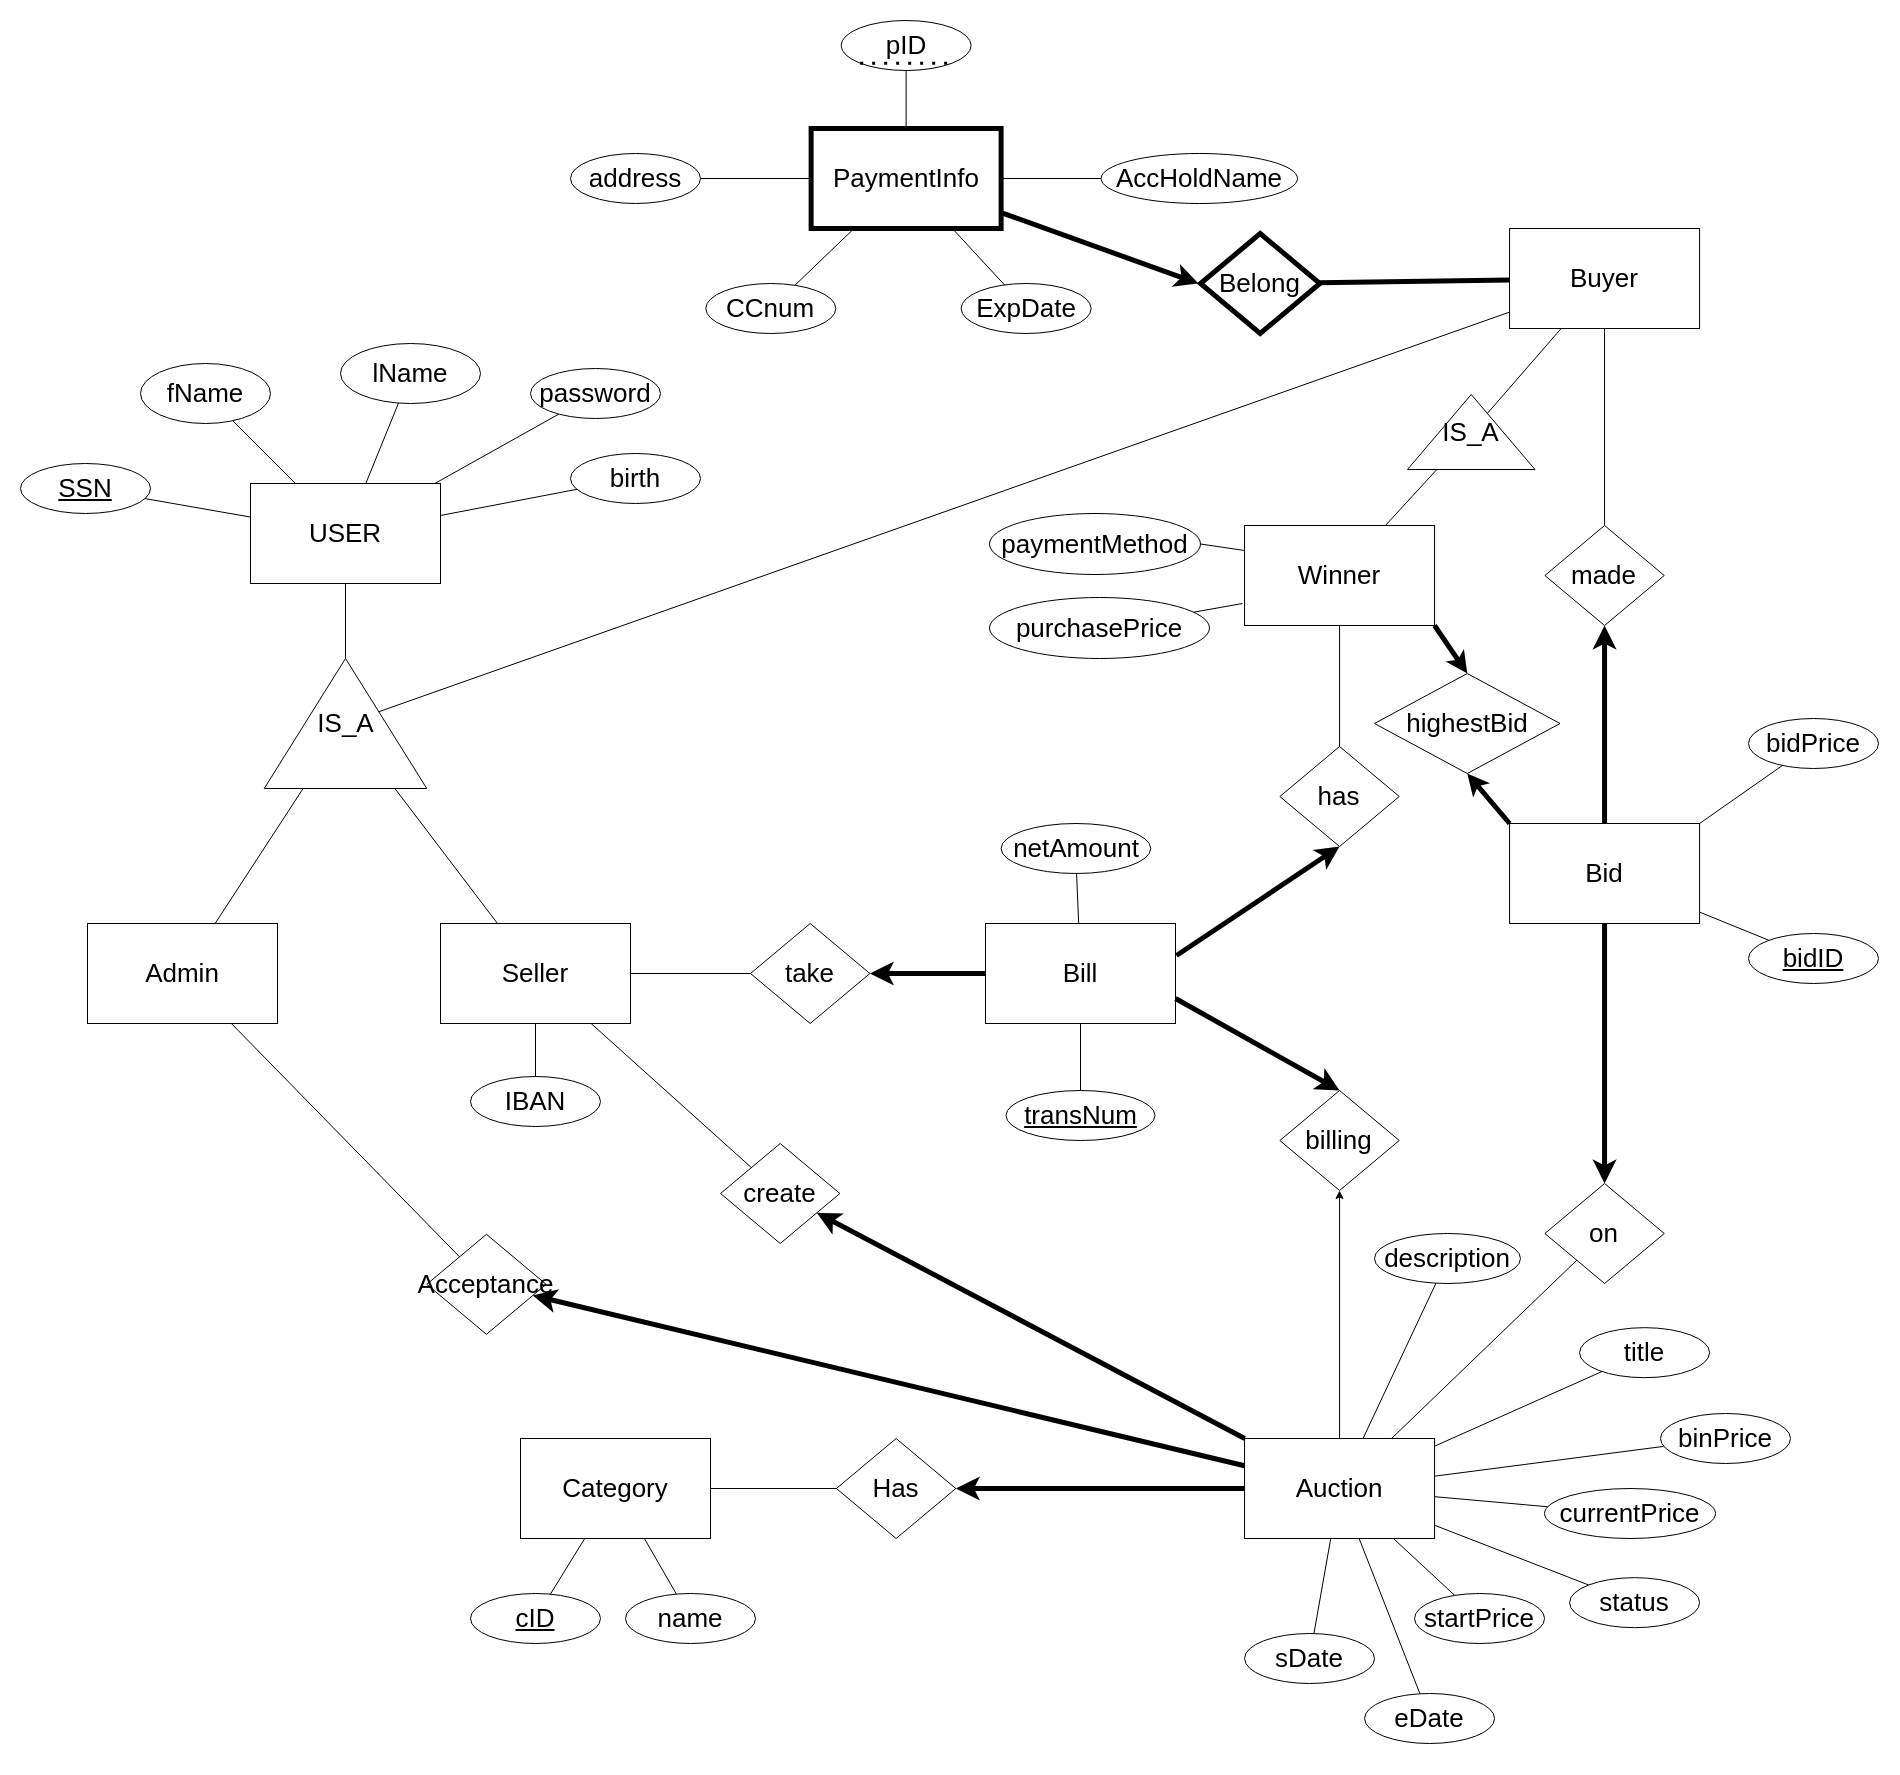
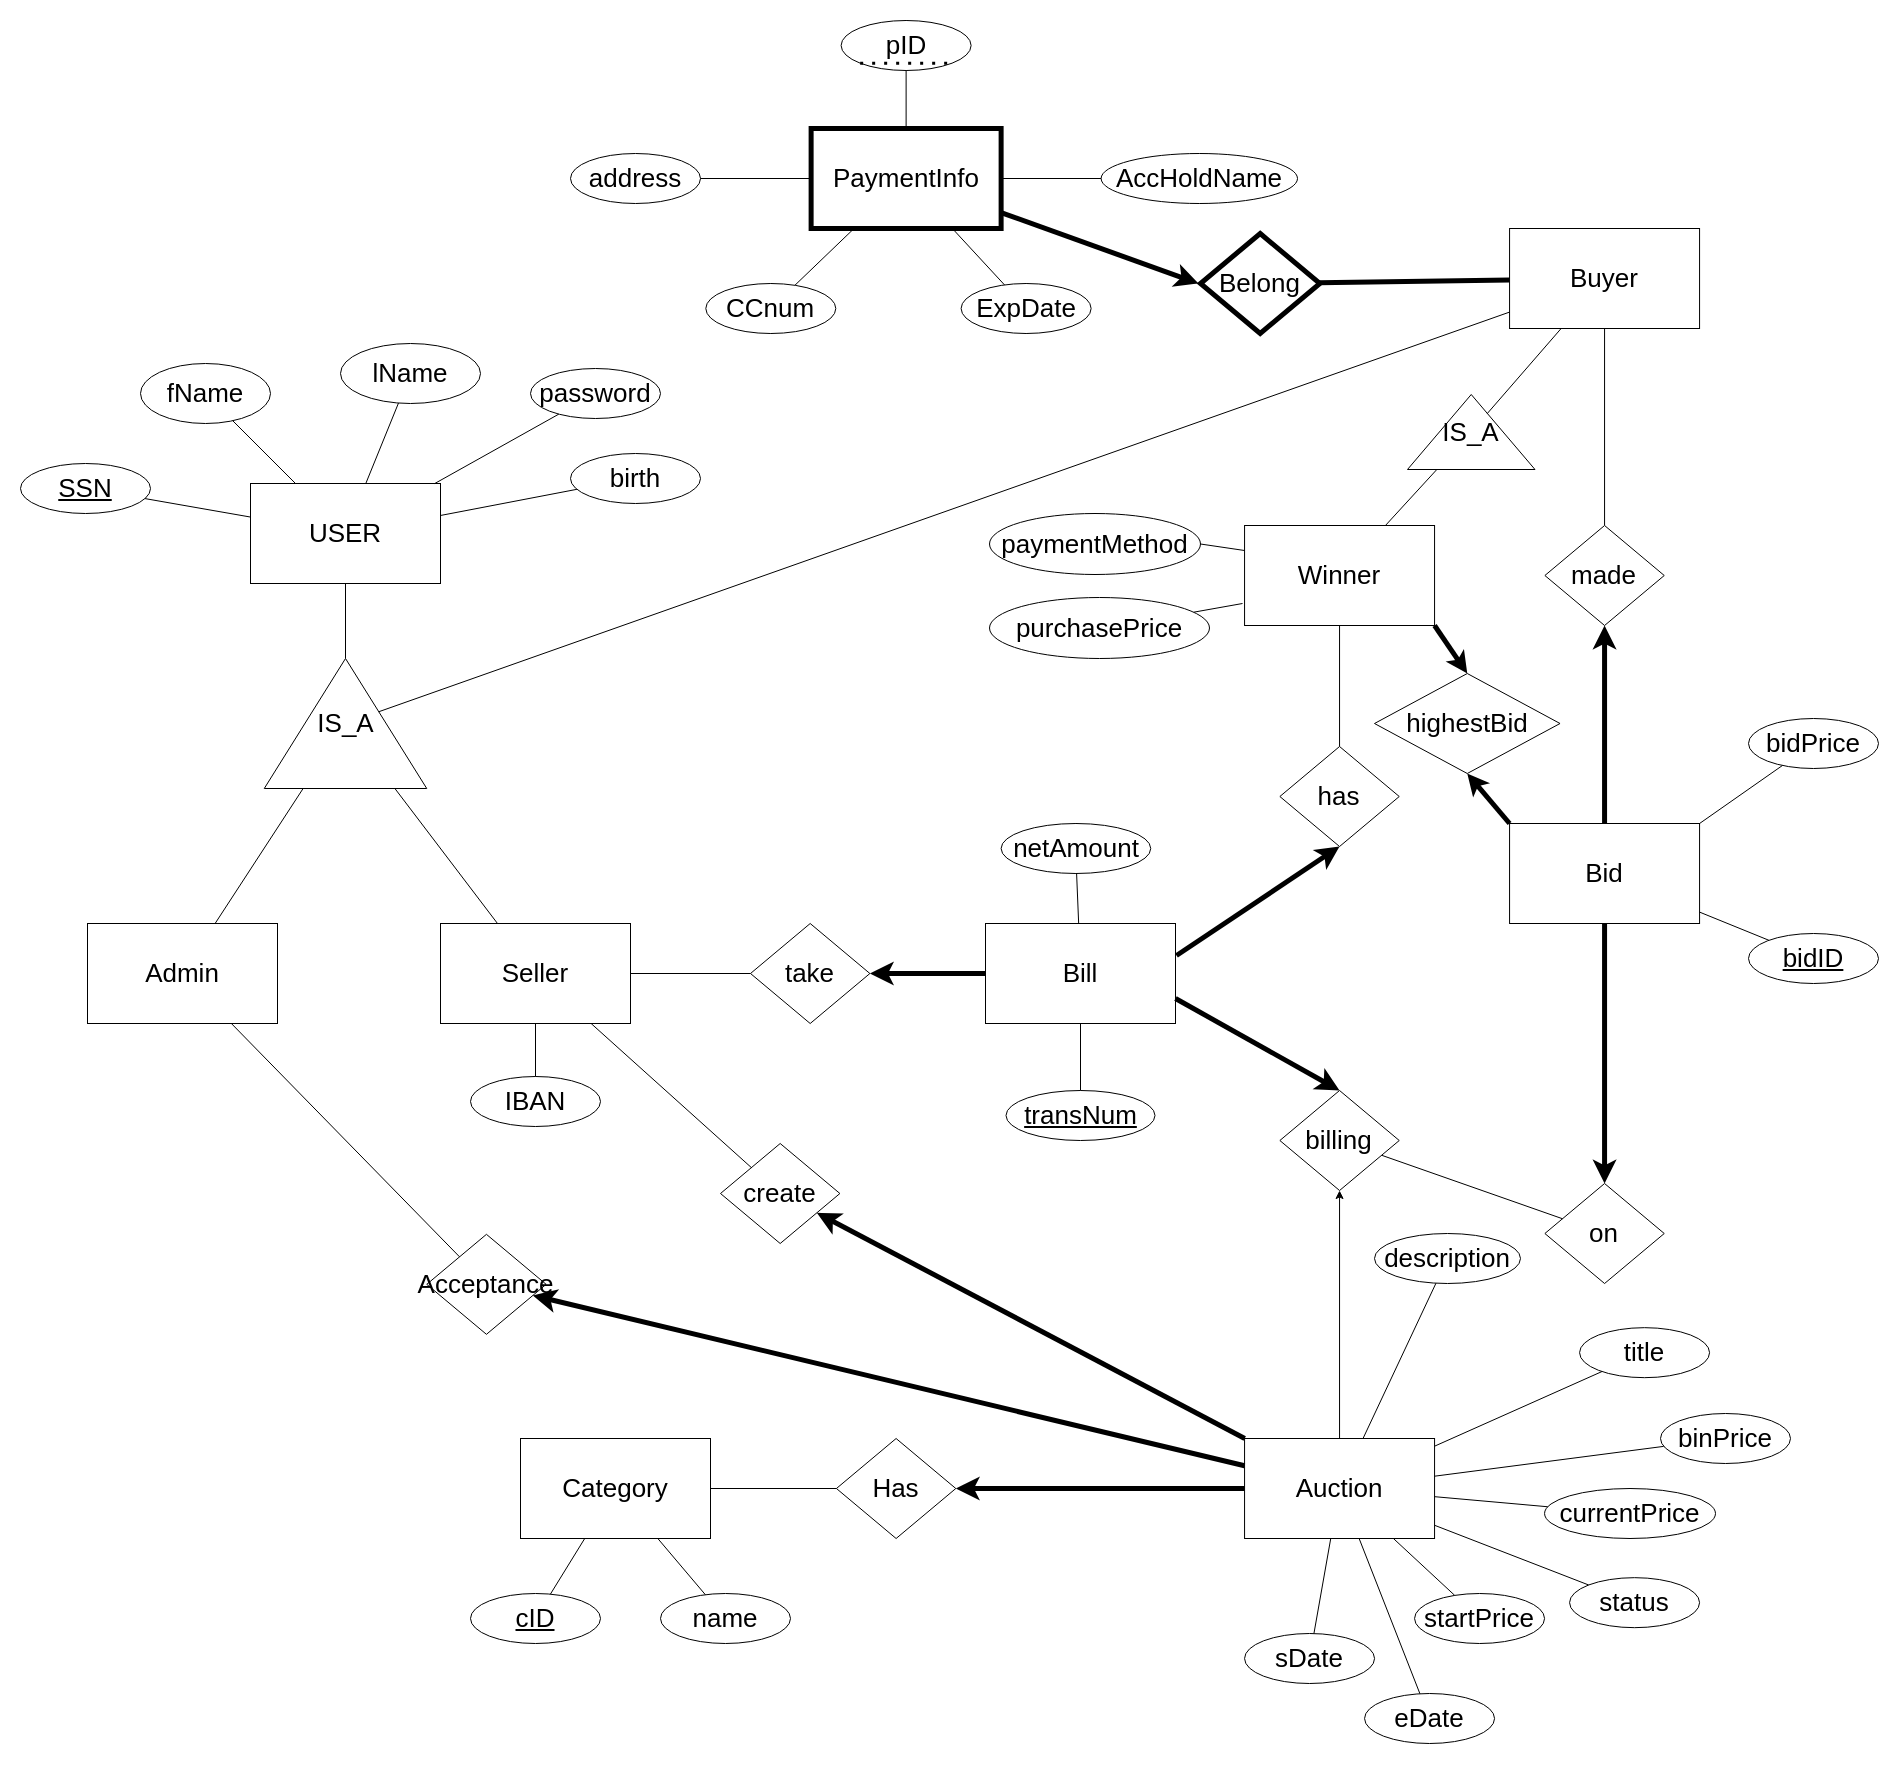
(1485, 1349) -> (1473, 1187)
(691, 1619) -> (726, 1619)
